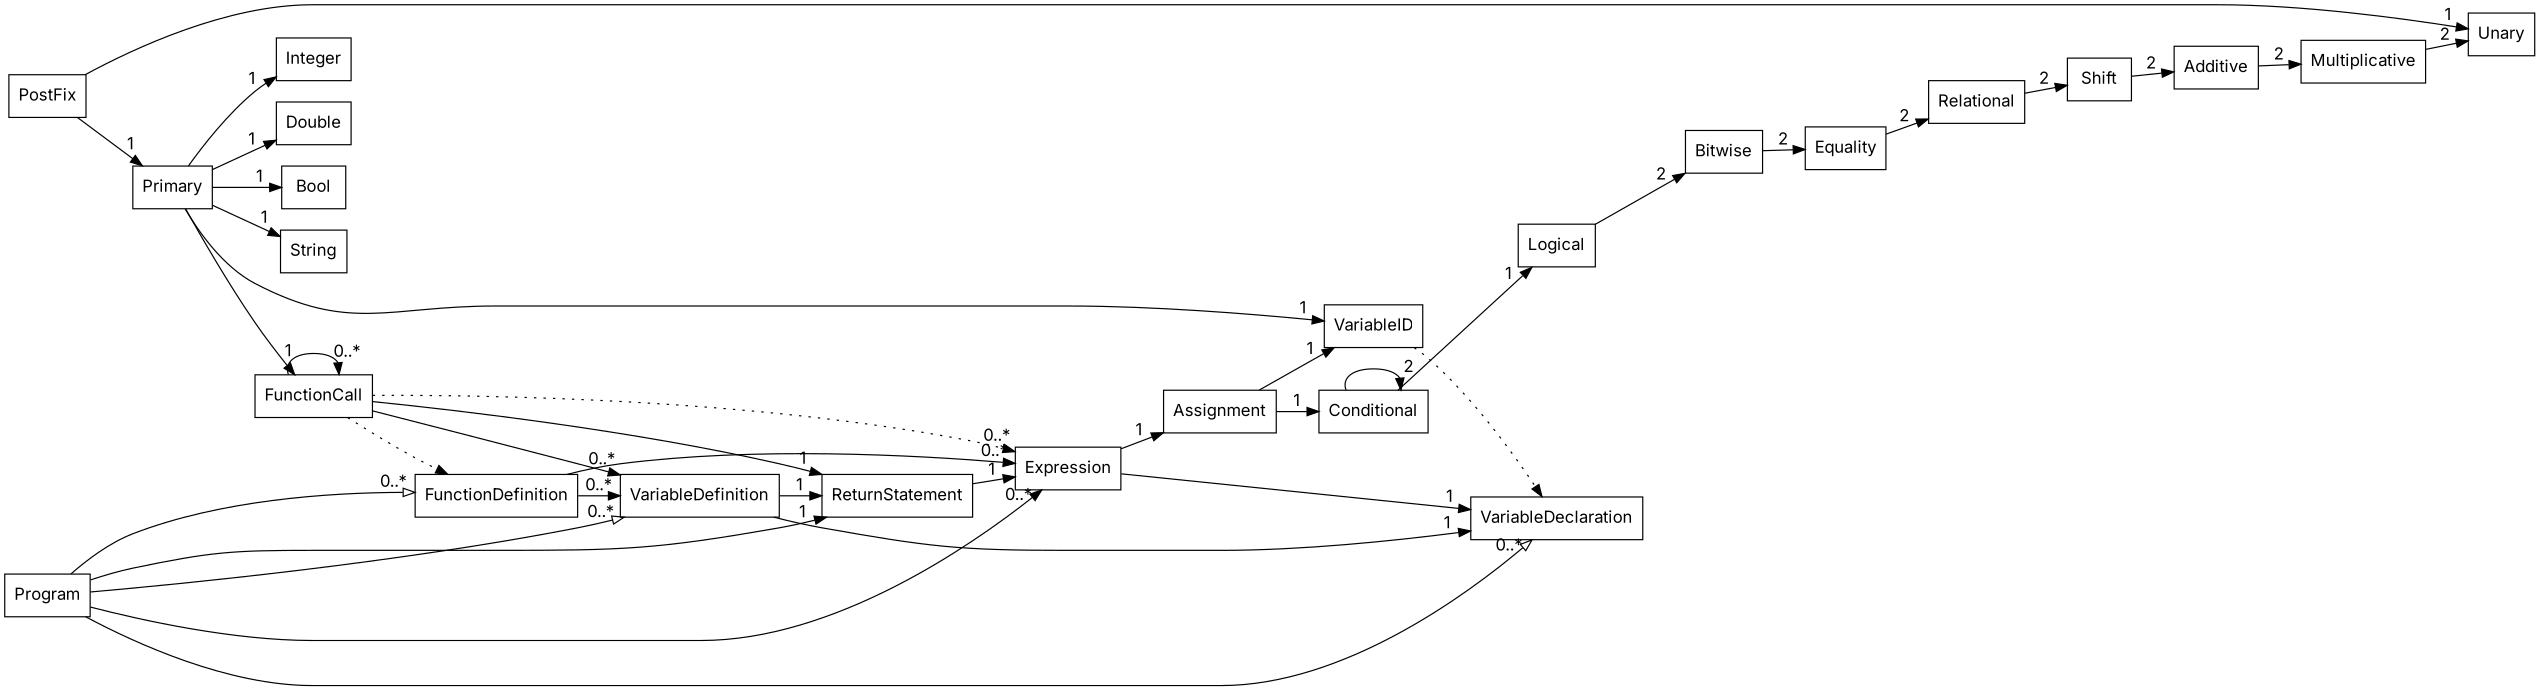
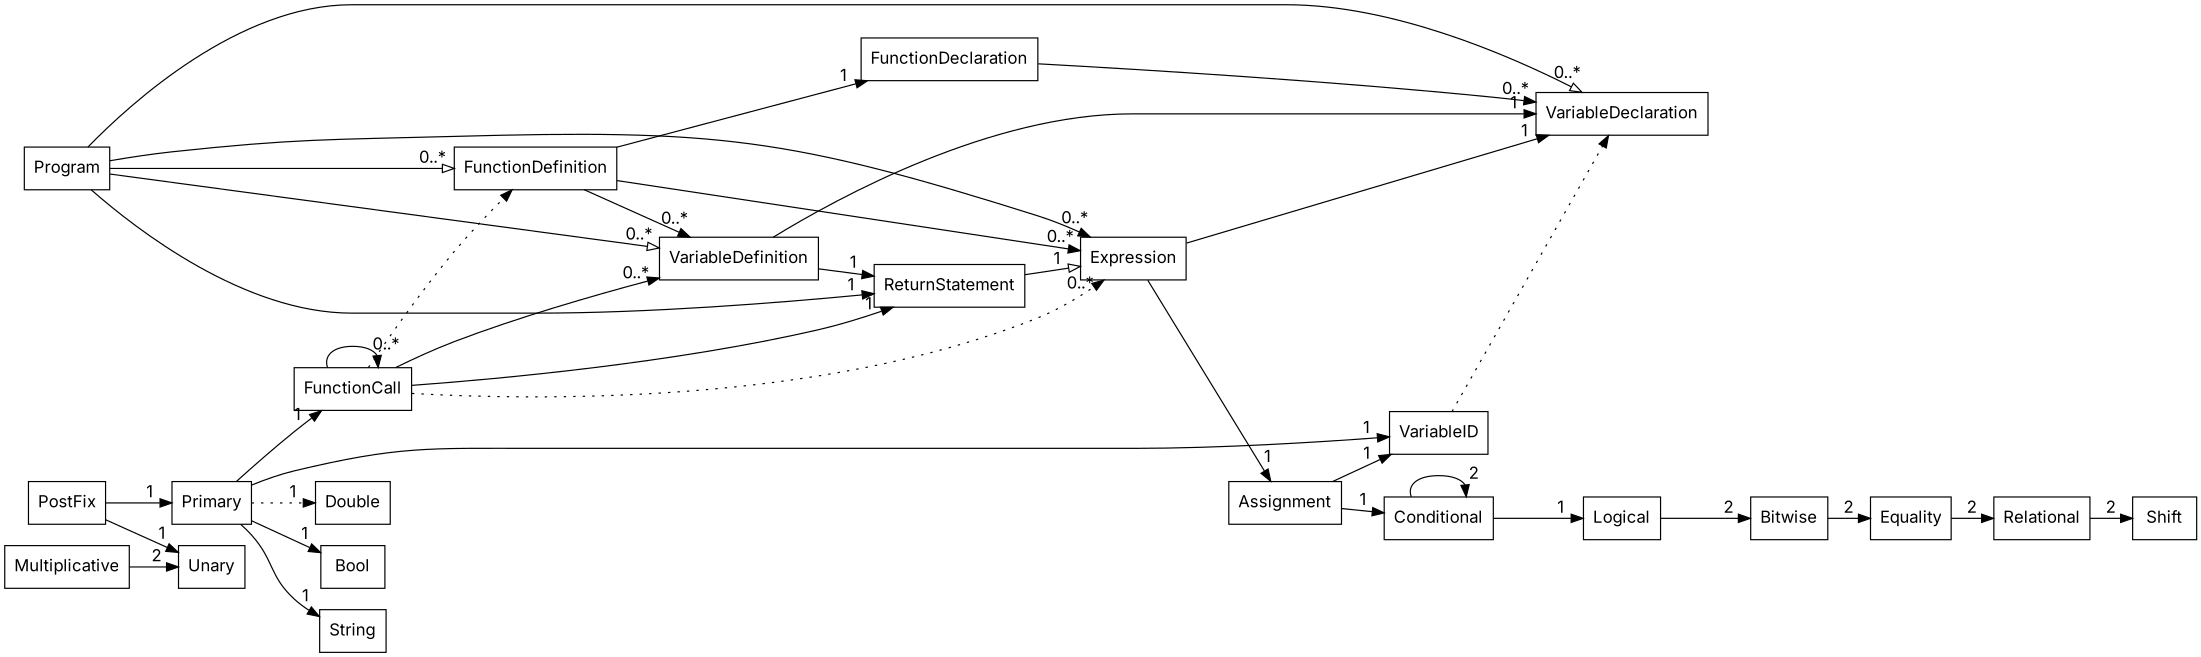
(314, 59) -> none
none -> (949, 59)
(2216, 68) -> none
(239, 157) -> (277, 503)
(988, 481) -> (1047, 271)
